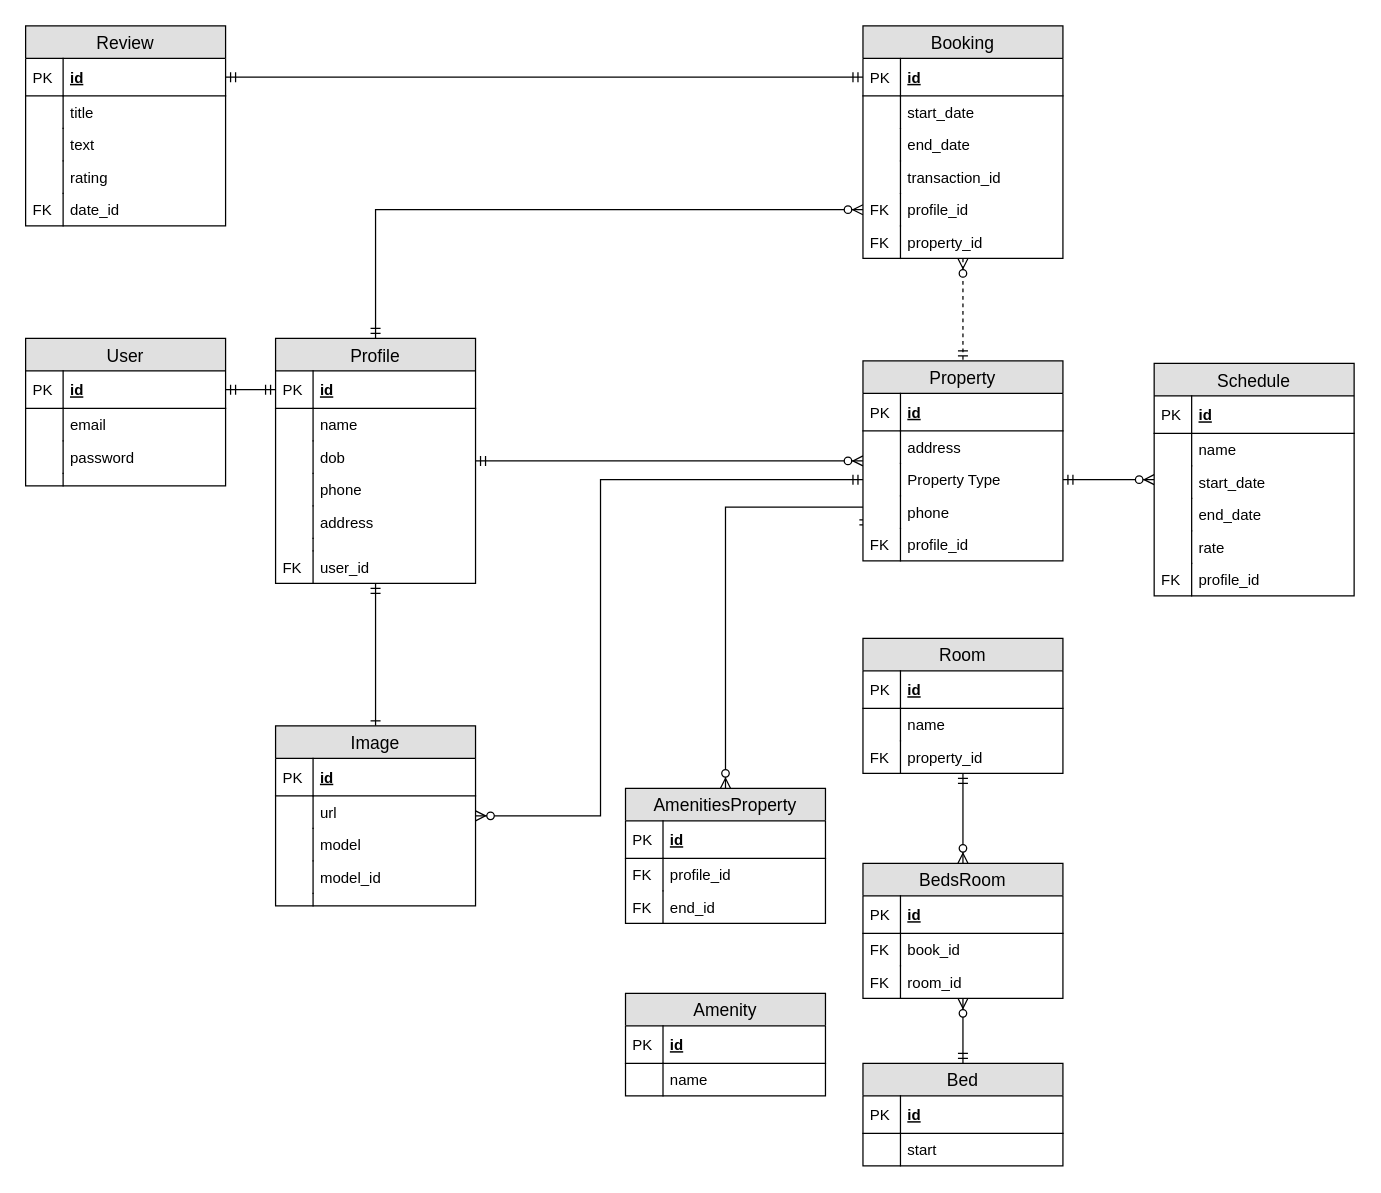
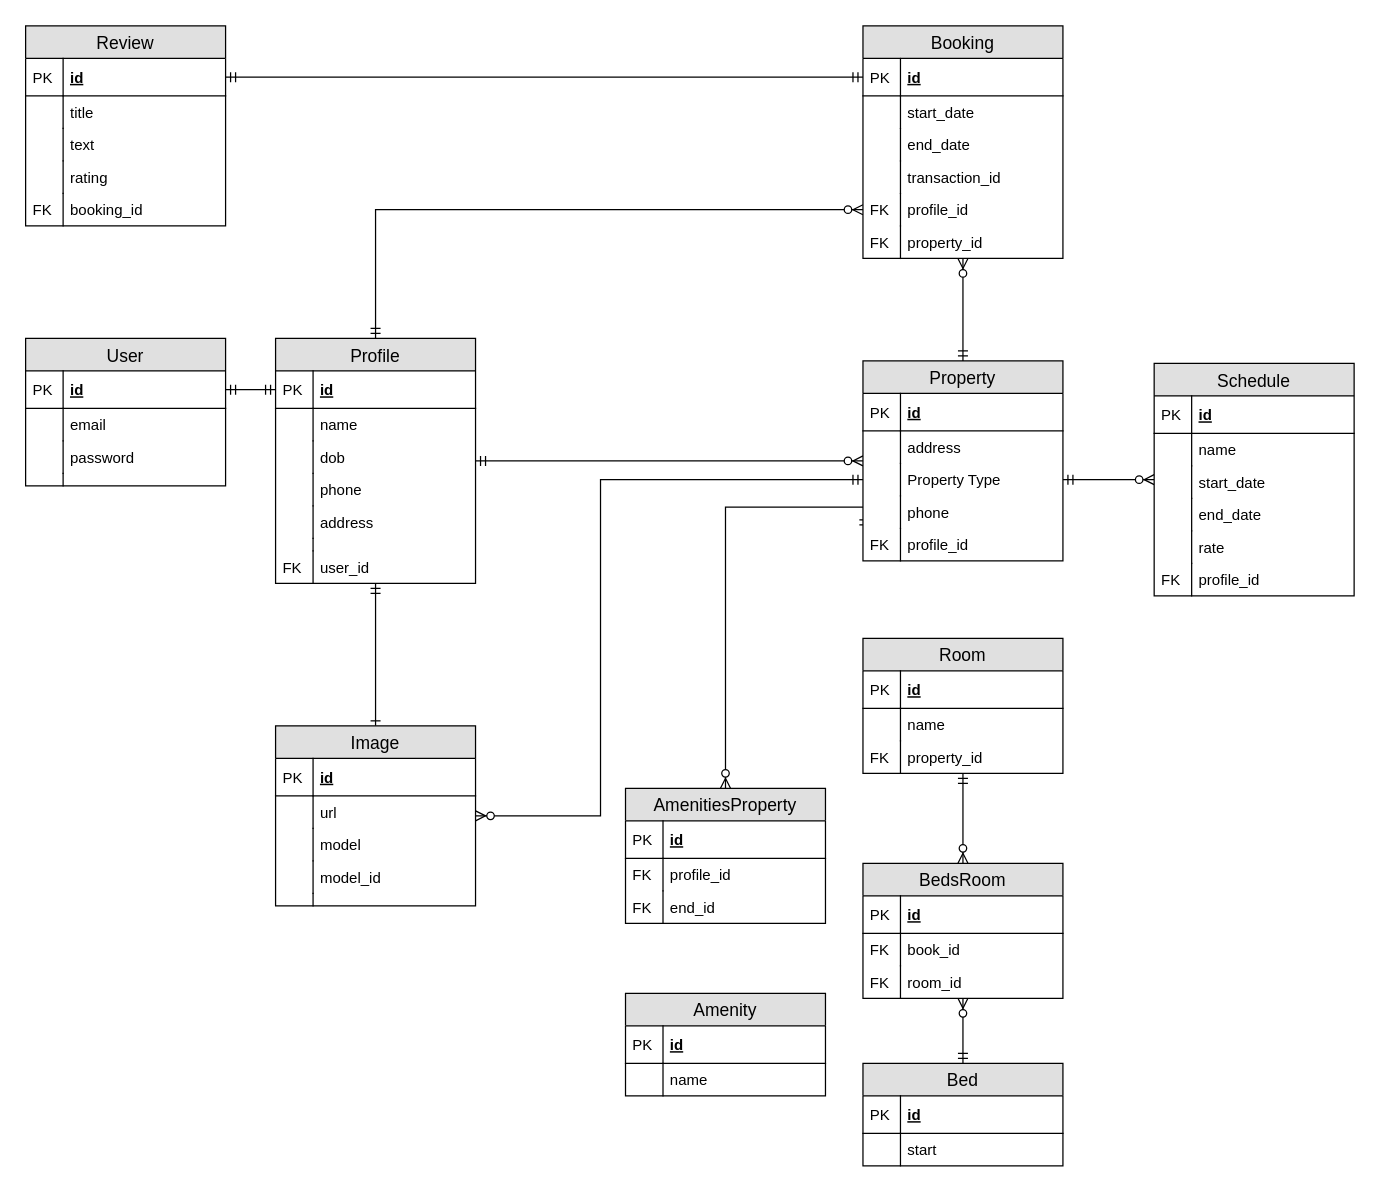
(97, 210) -> (108, 210)
(963, 315) -> (963, 315)
